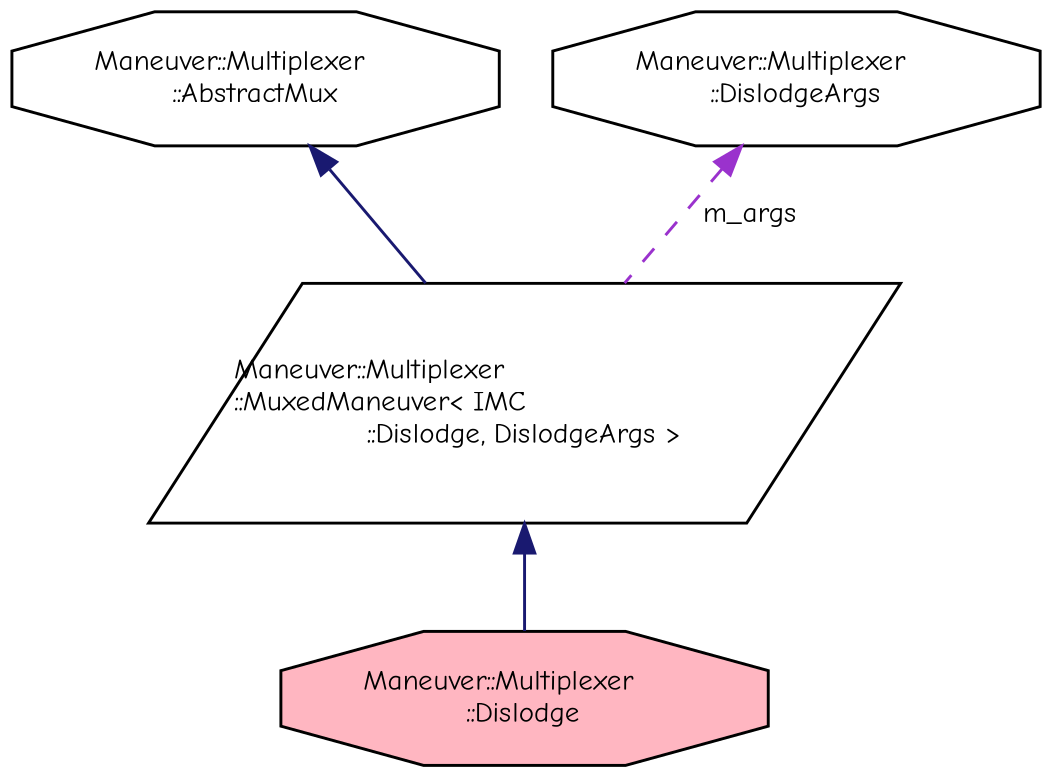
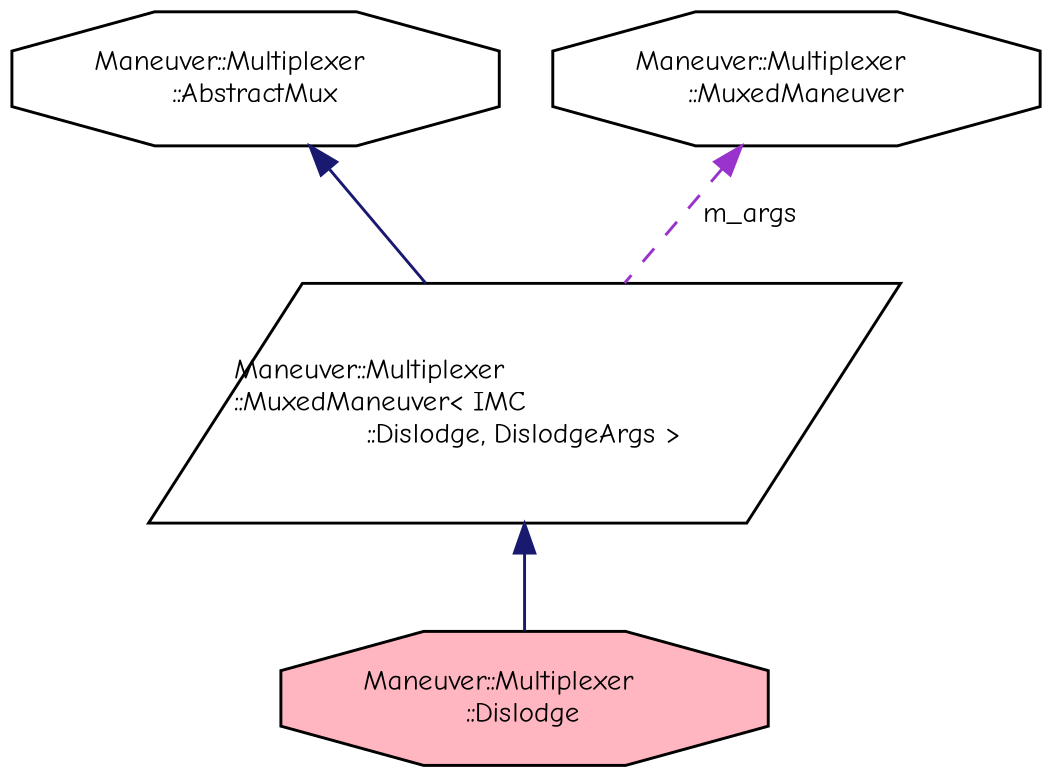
(796, 79) -> (796, 79)
